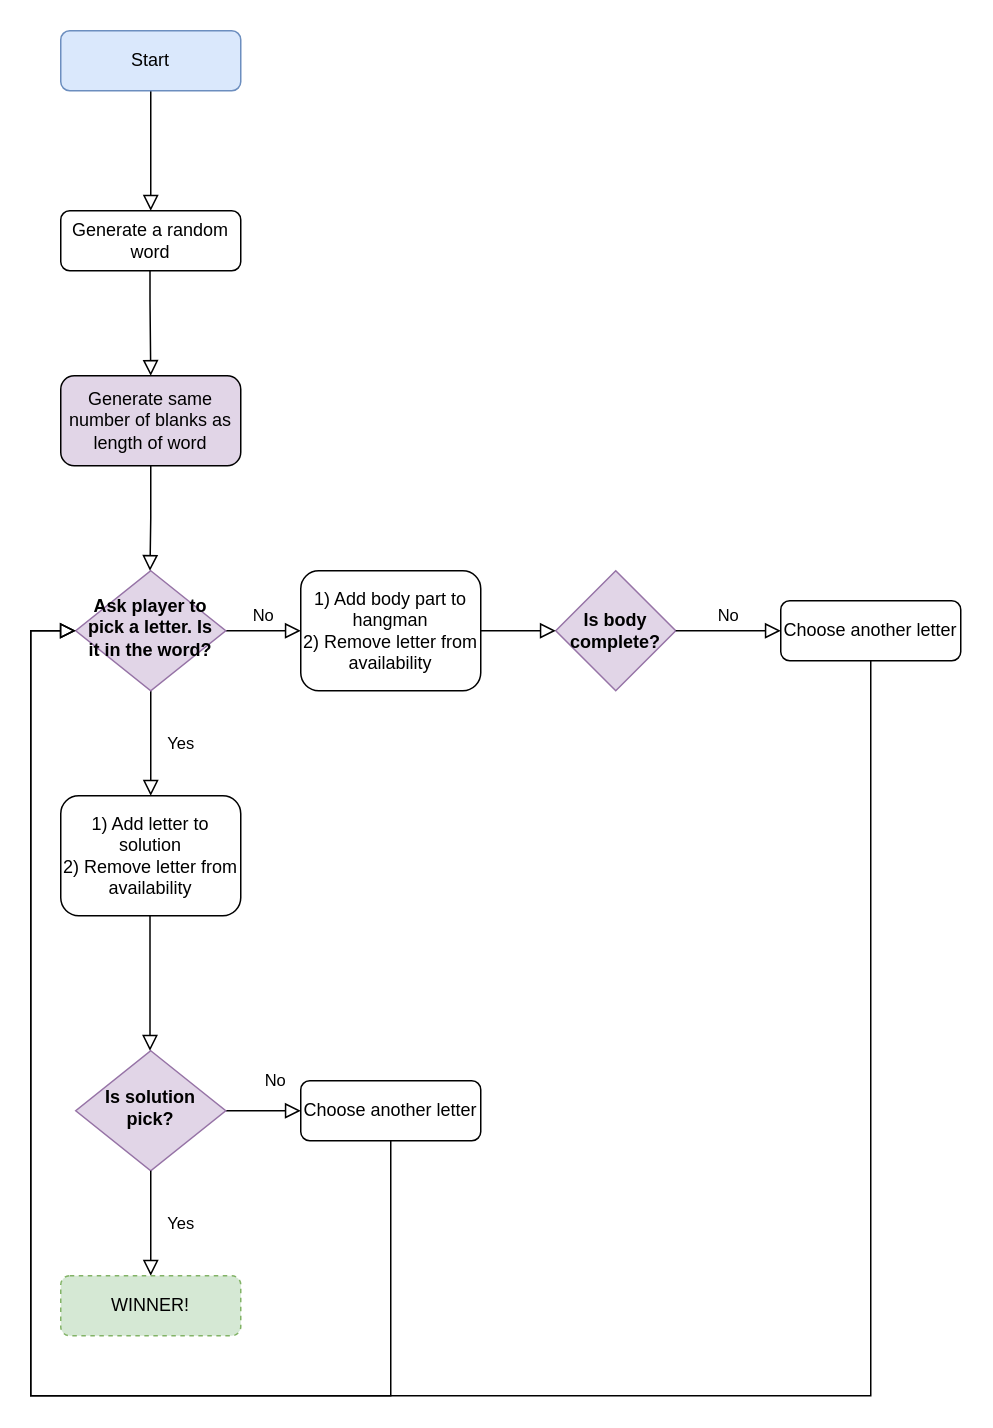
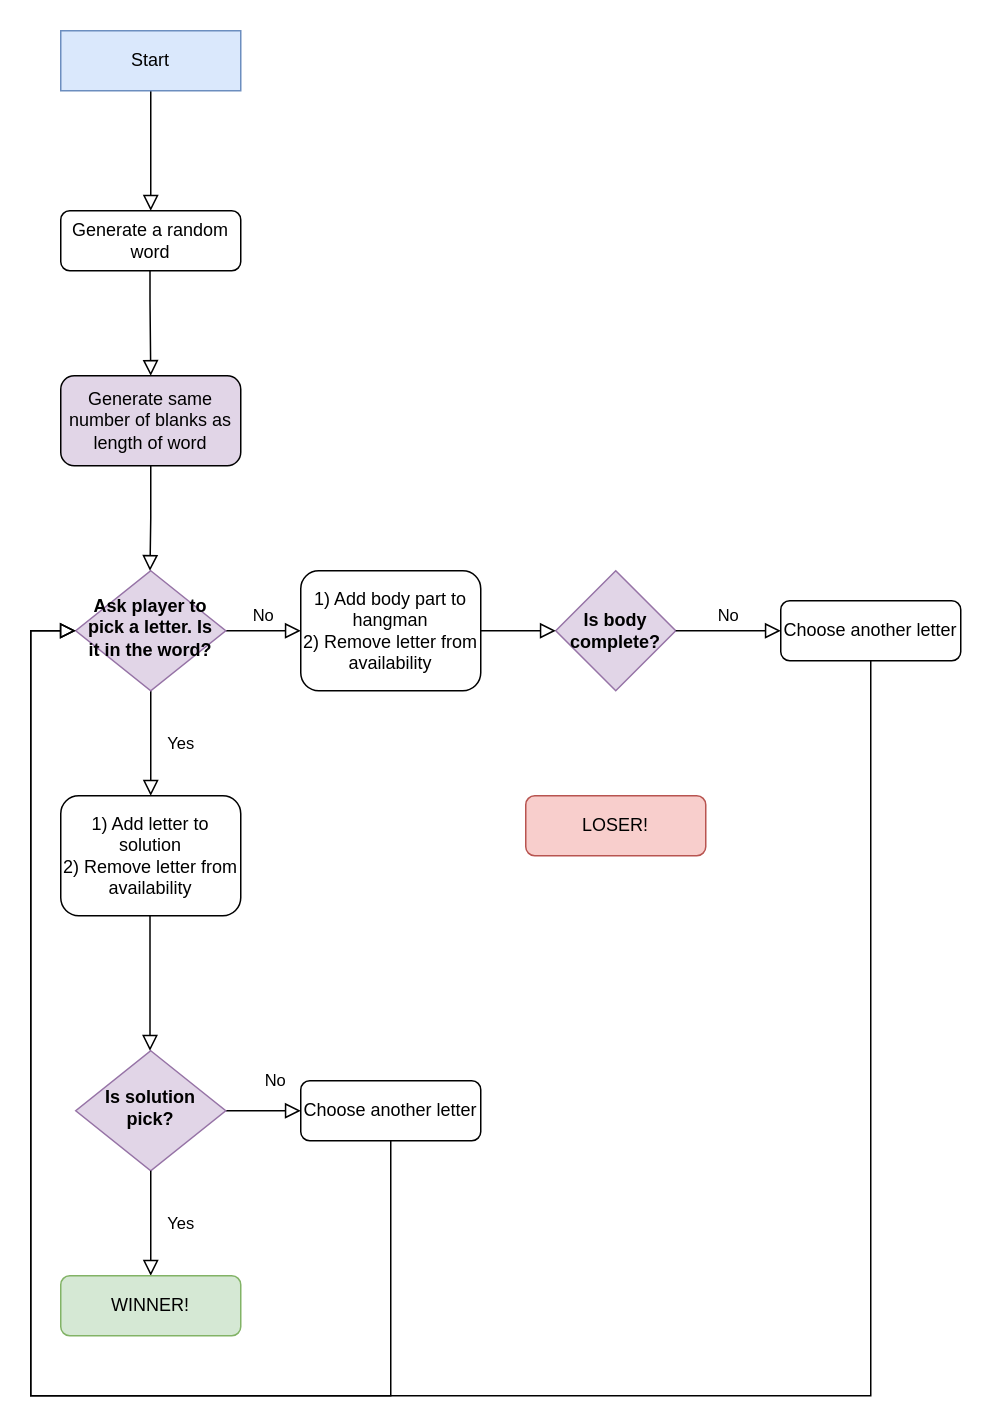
(151, 61) -> (151, 61)
none -> (616, 826)
(151, 1306) -> (151, 1306)
